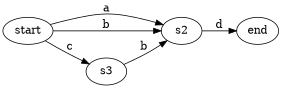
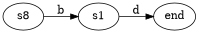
(28, 31) -> none
(182, 31) -> (99, 17)
(106, 72) -> (23, 17)
